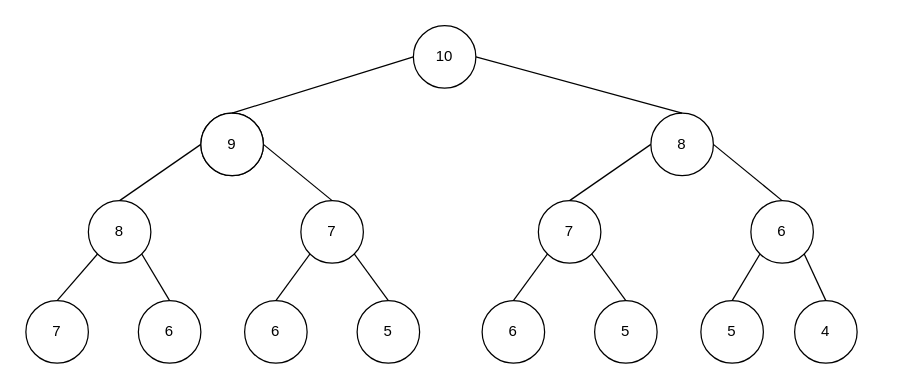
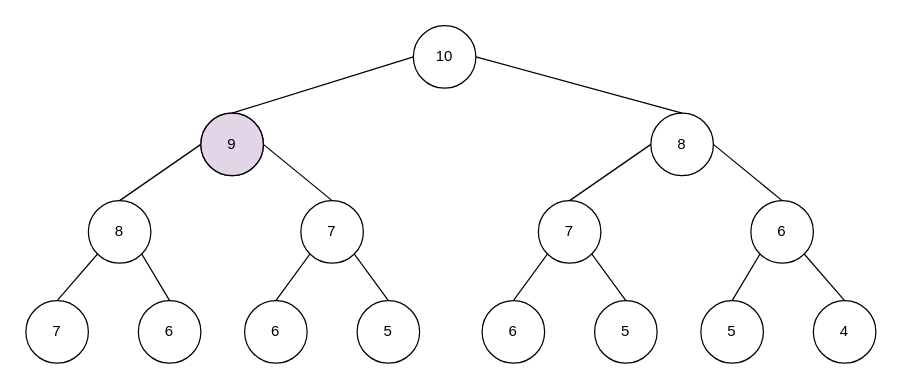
(232, 144) -> (232, 144)
(826, 332) -> (844, 332)
